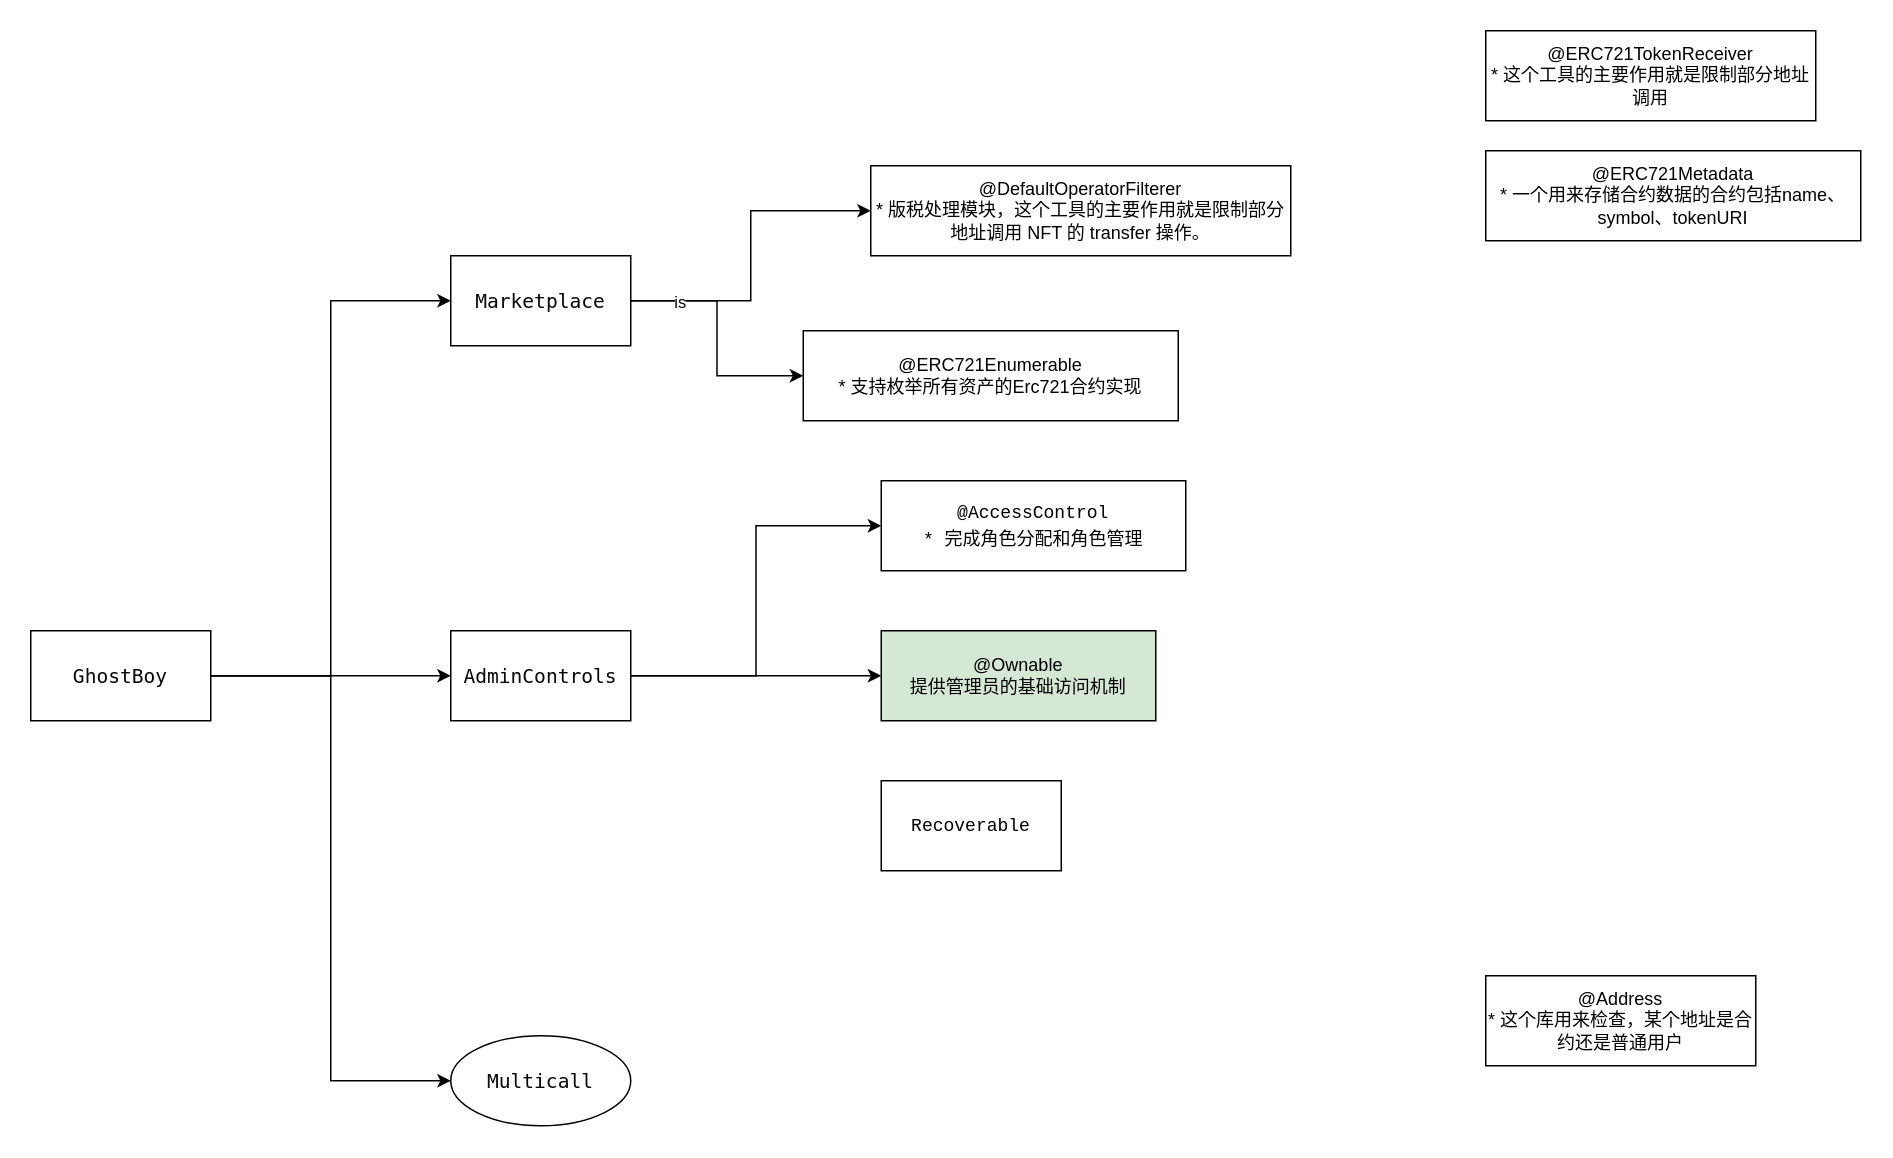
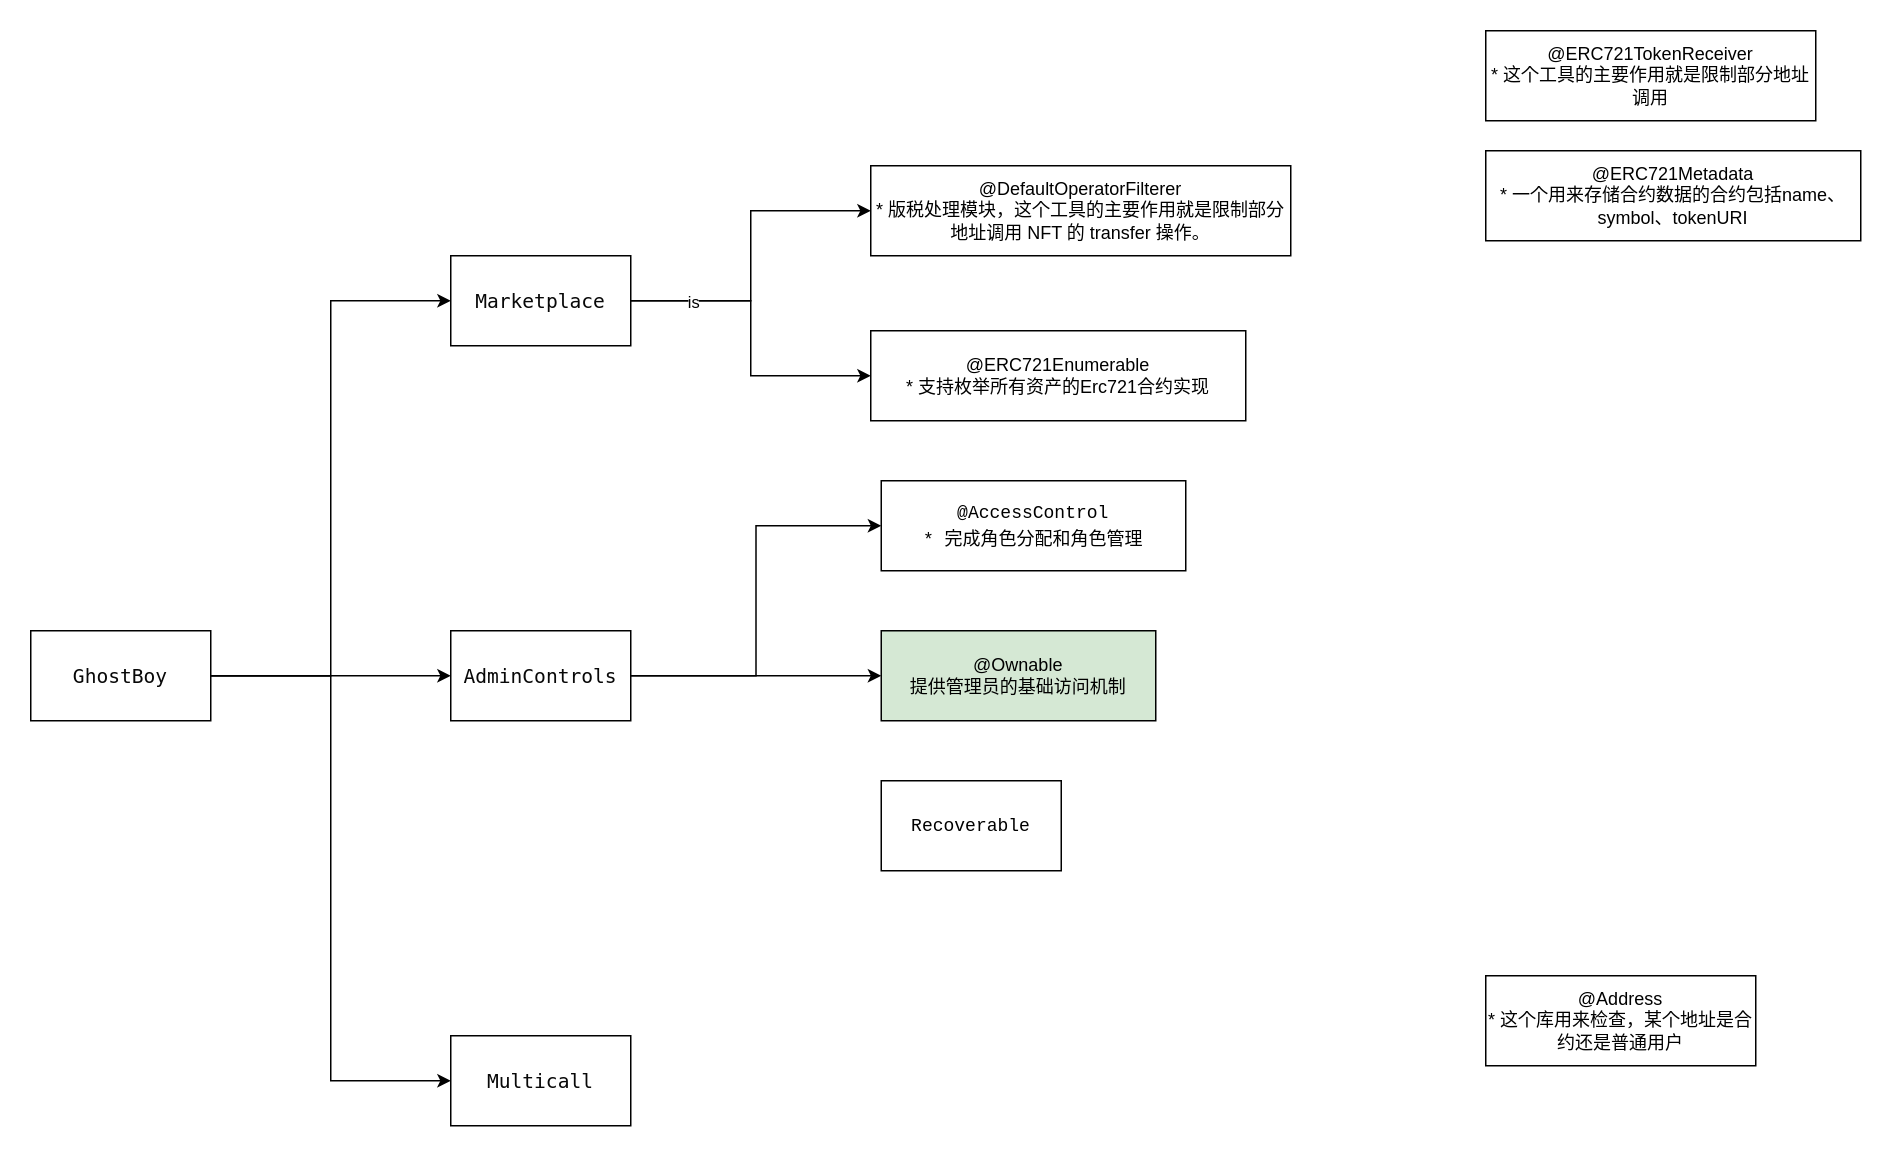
(991, 376) -> (1058, 376)
(541, 1081) -> (541, 1081)
